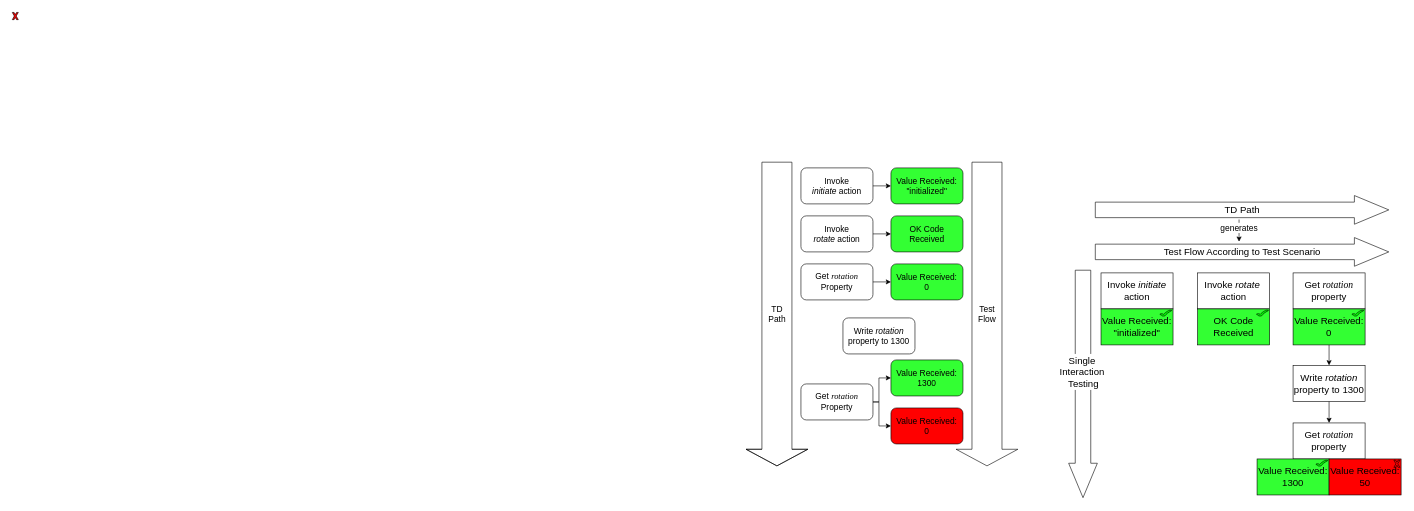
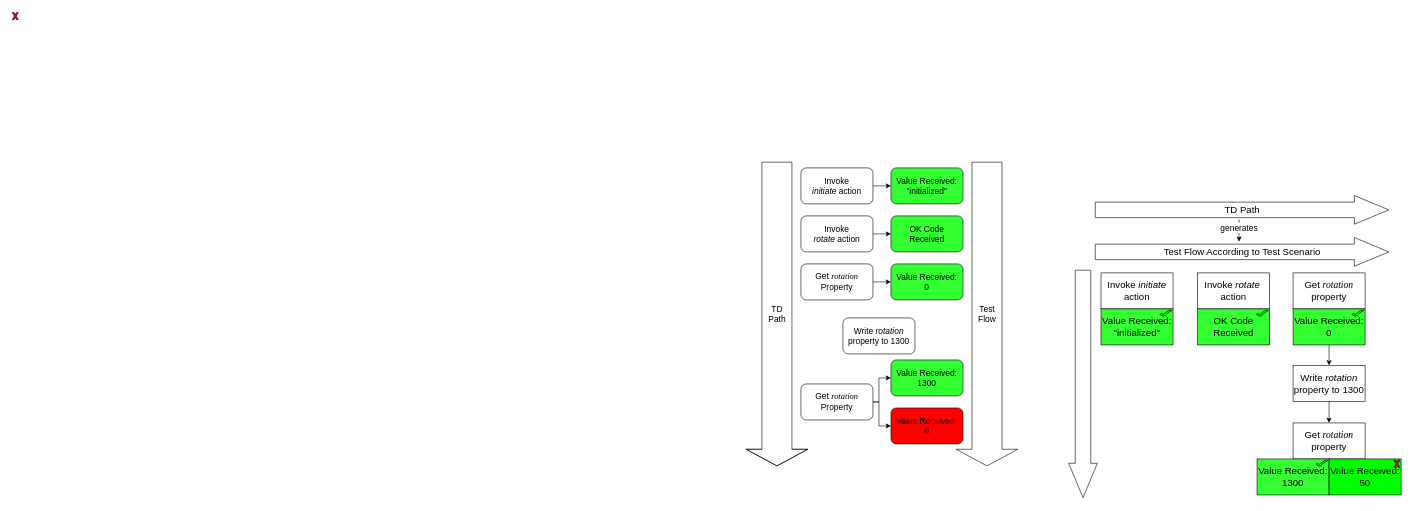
(1083, 372) -> none
(1365, 477) -> (1365, 477)
